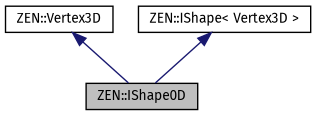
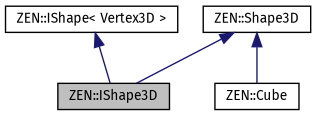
(59, 19) -> (257, 19)
(142, 96) -> (114, 96)
none -> (257, 96)
